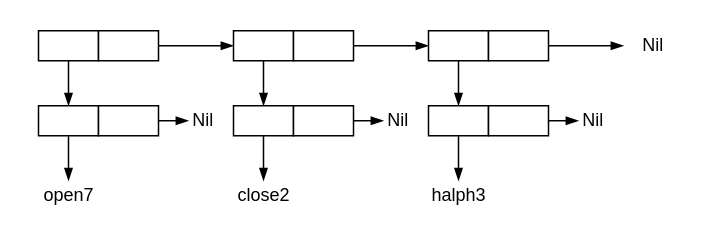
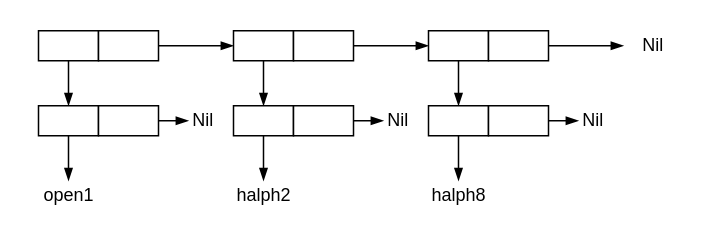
(69, 196) -> (69, 196)
(264, 196) -> (264, 196)
(459, 196) -> (459, 196)
